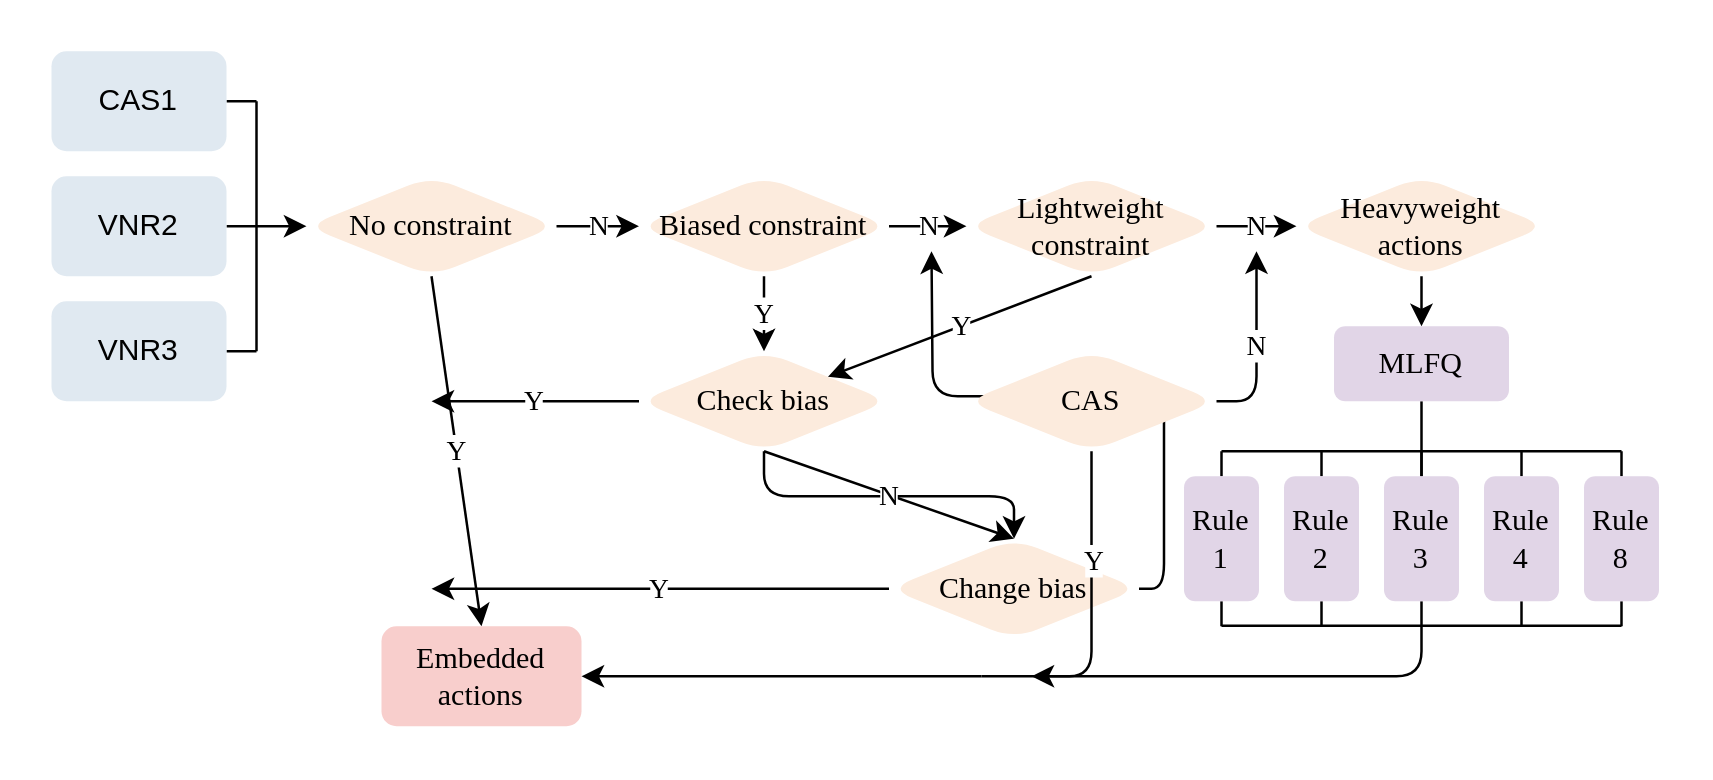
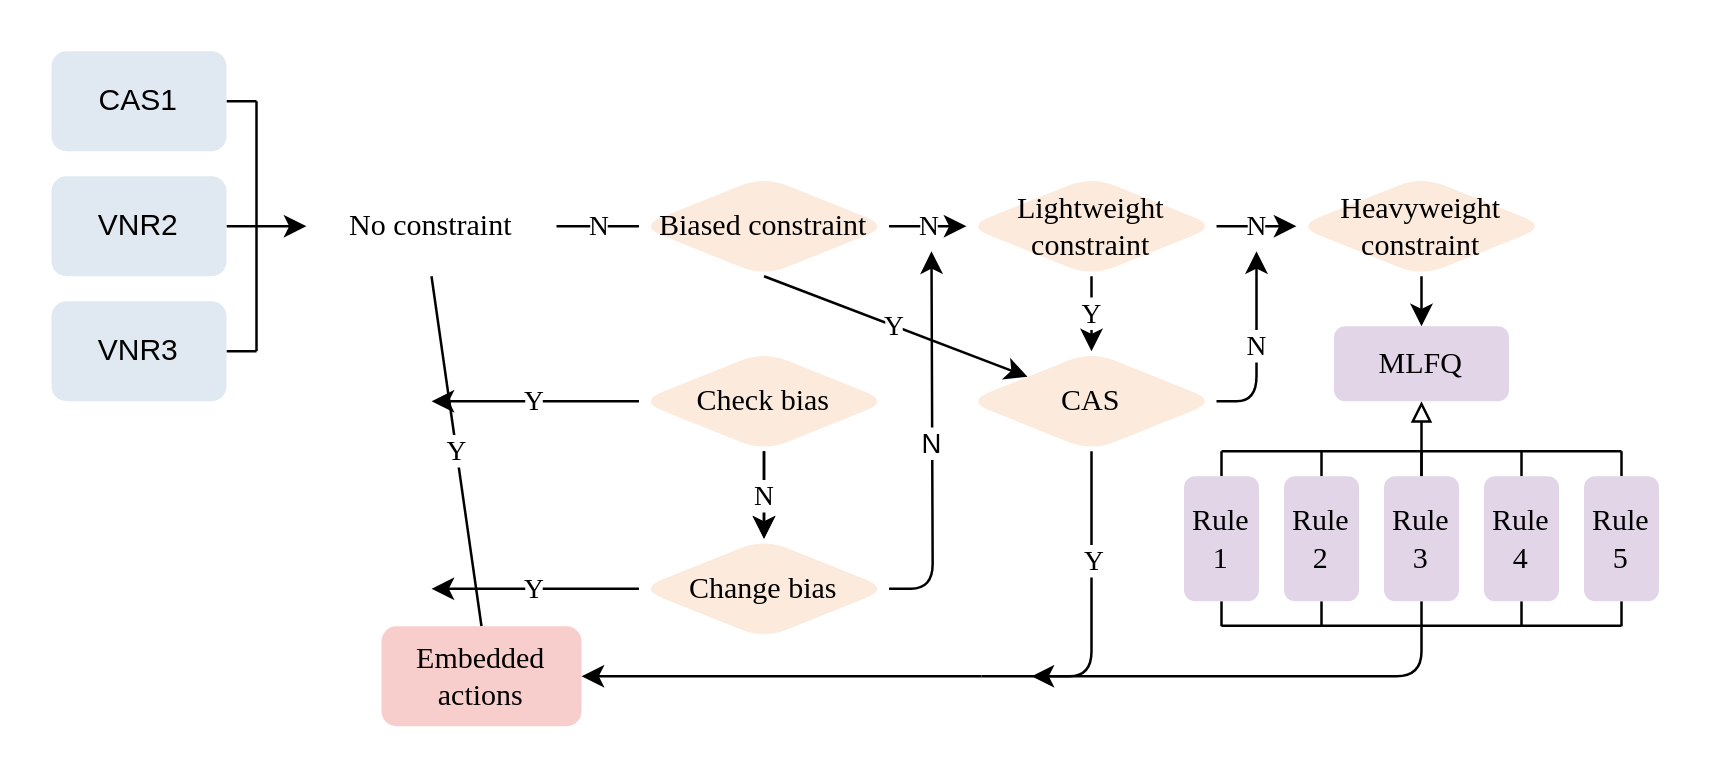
(431, 226) -> (431, 226)
(621, 226) -> (629, 226)
(1421, 226) -> (1421, 226)
(1014, 306) -> (1091, 321)
(764, 322) -> (842, 306)
(1421, 413) -> (1421, 423)
(1621, 539) -> (1621, 539)
(1014, 589) -> (764, 589)
(479, 608) -> (480, 616)
